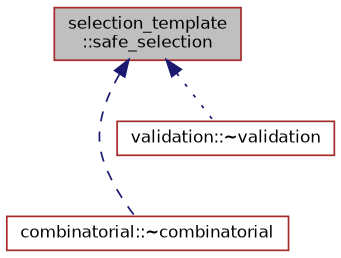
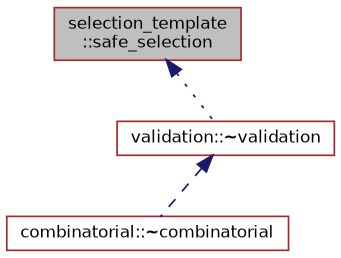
(100, 148) -> (181, 192)
